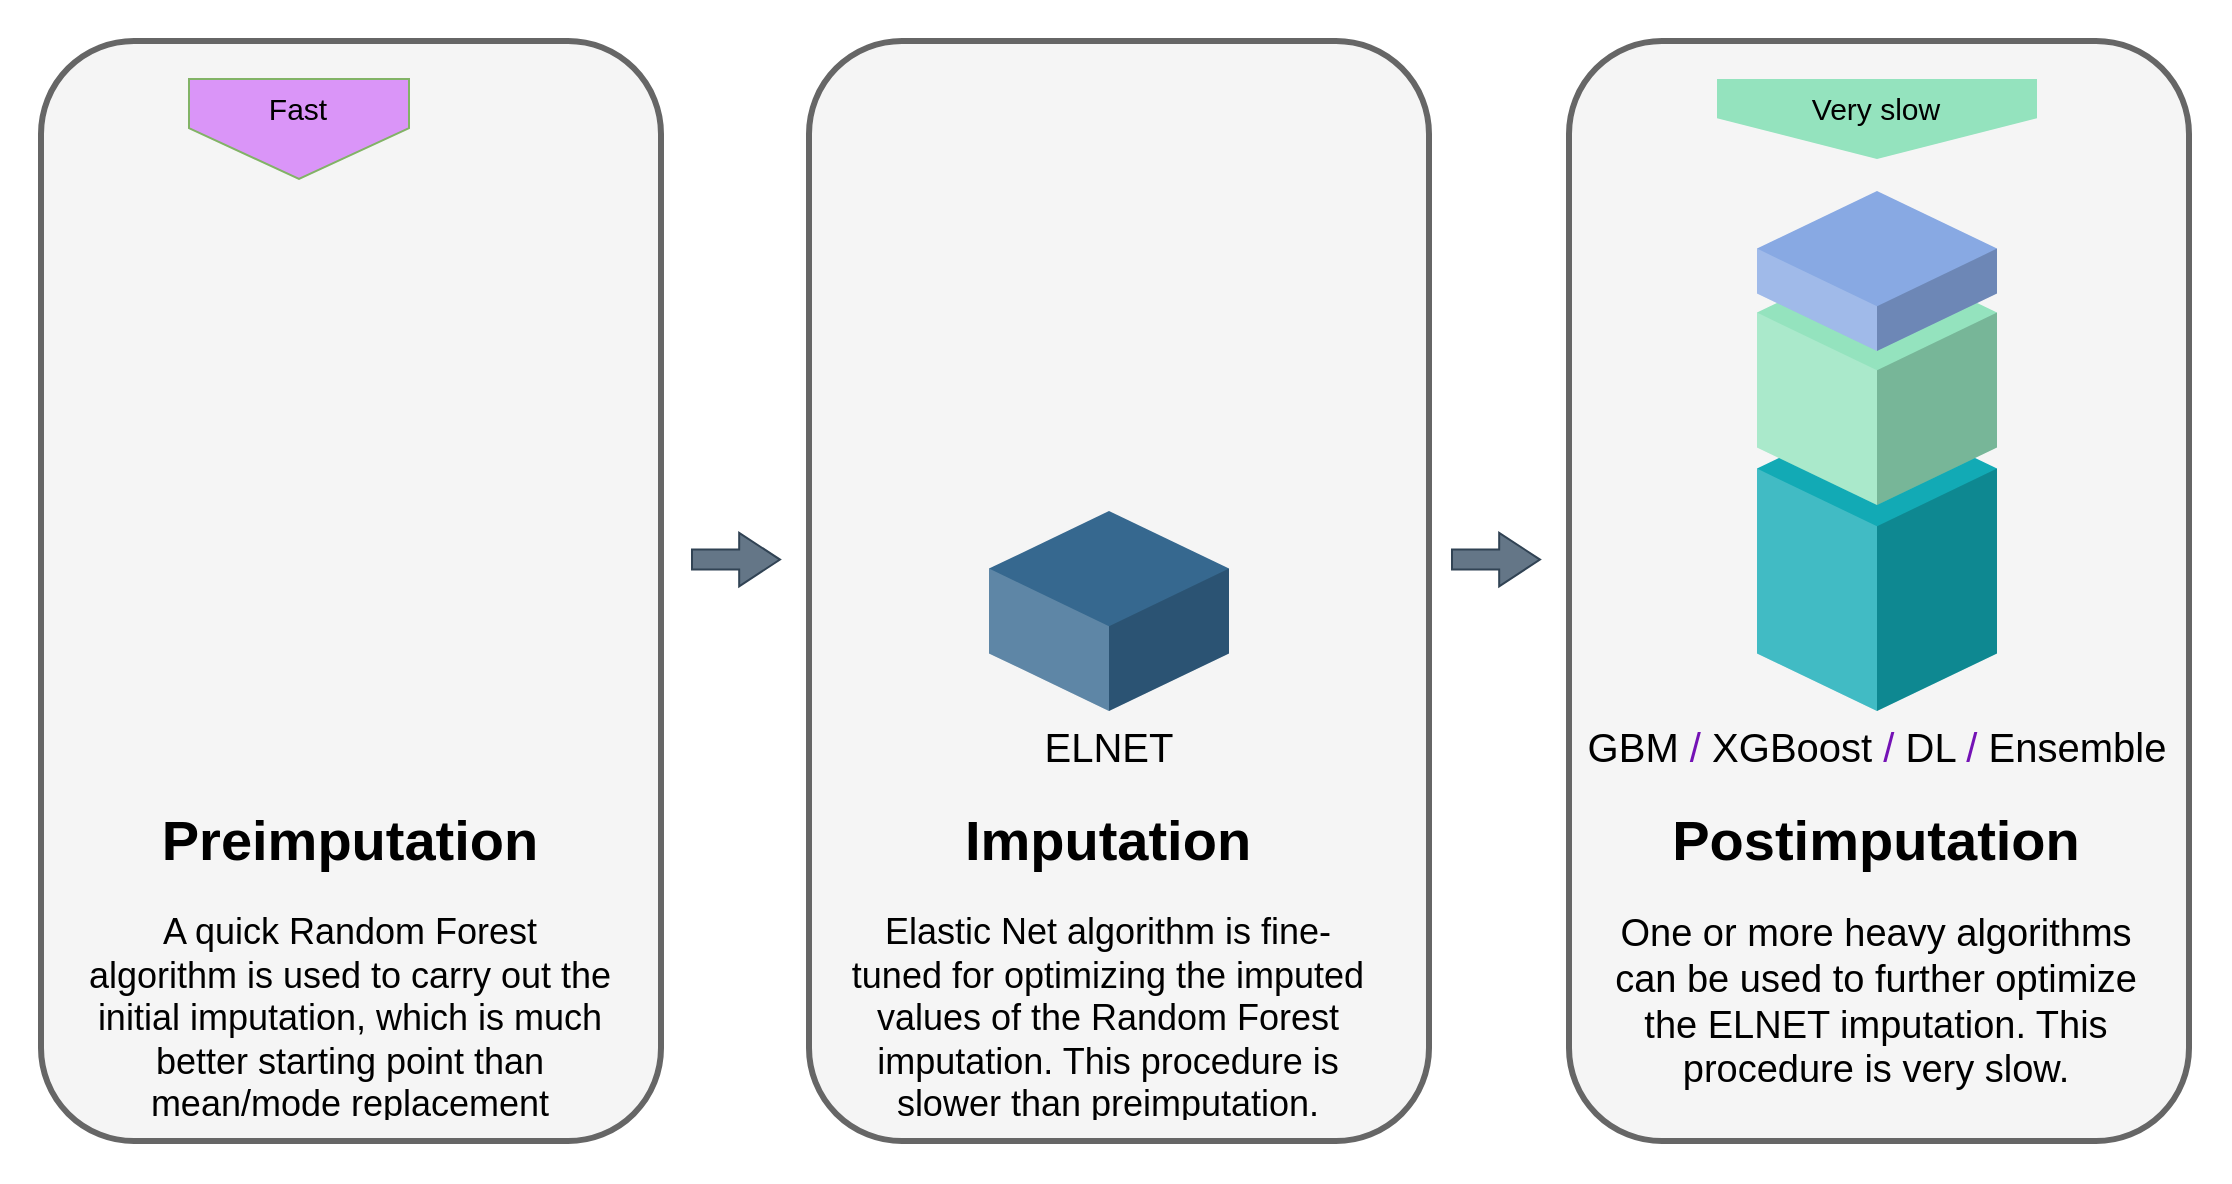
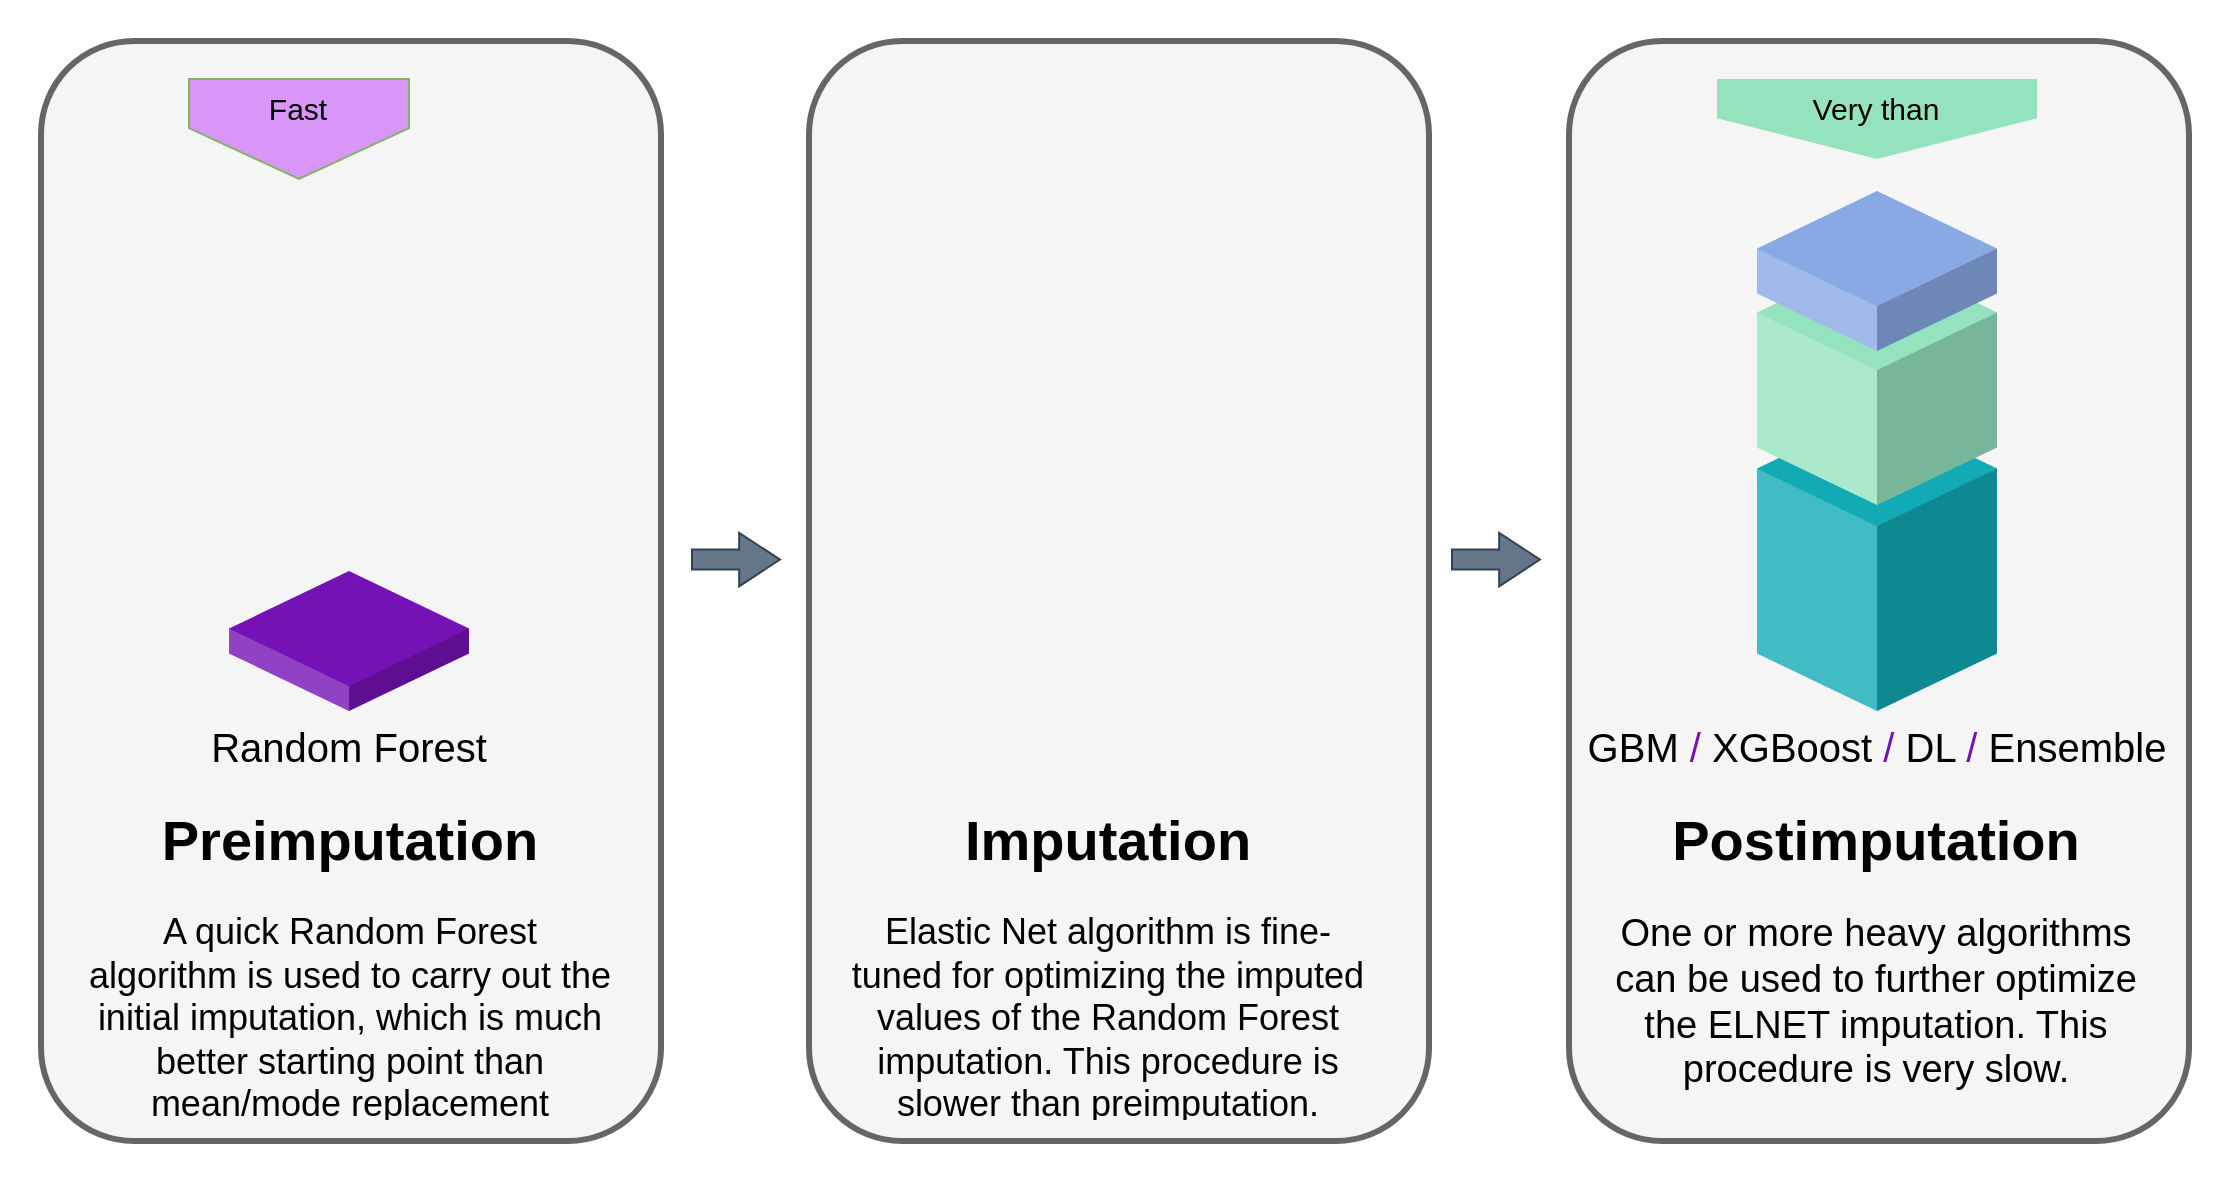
(1877, 111) -> (1877, 111)
(1109, 611) -> none
none -> (349, 641)
